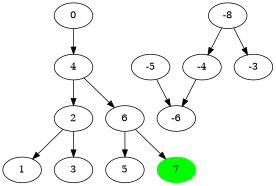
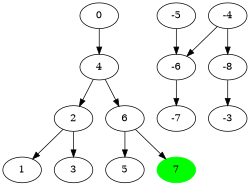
(217, 38) -> (228, 38)
none -> (176, 119)
